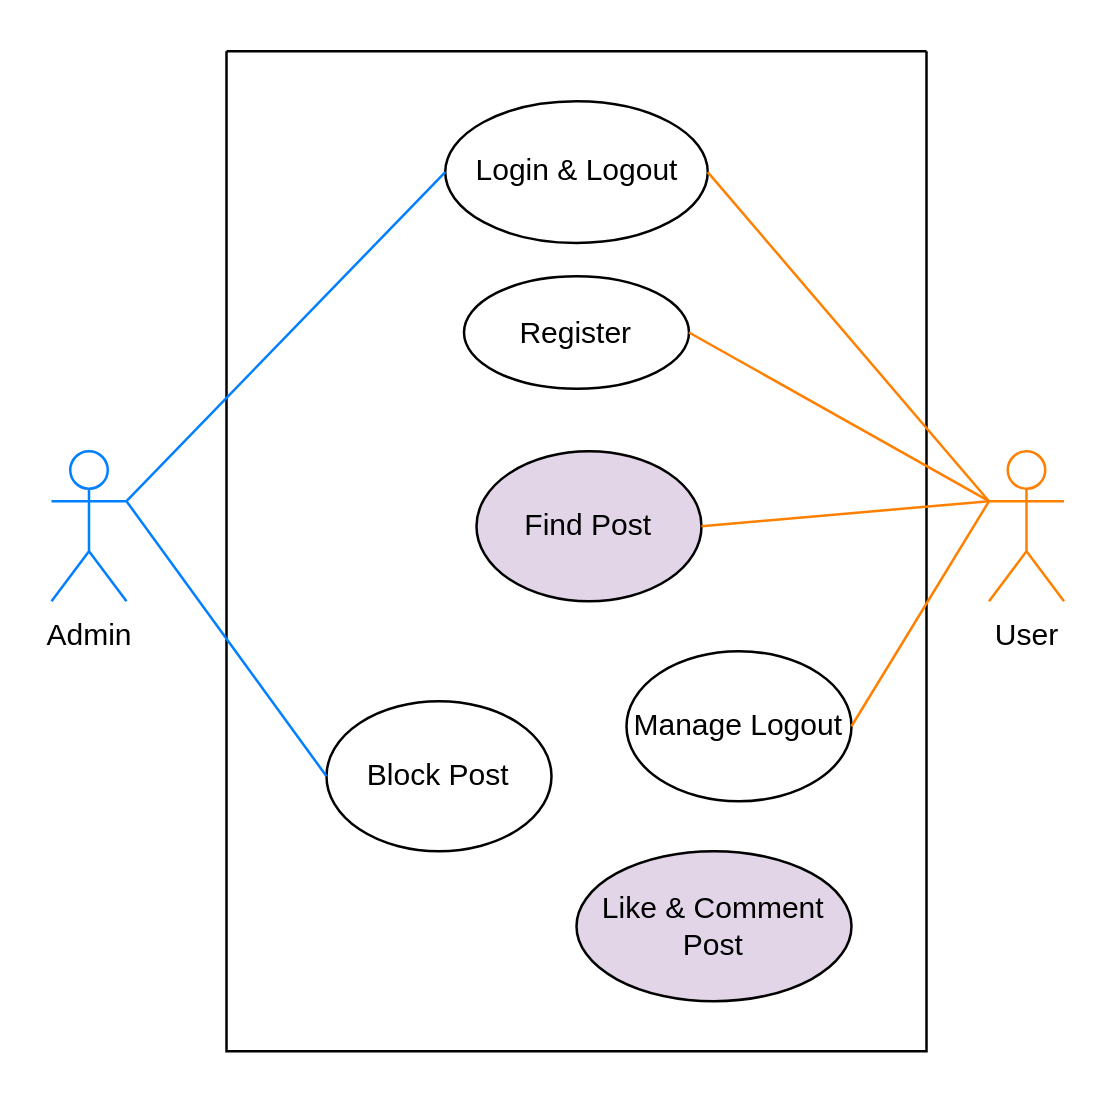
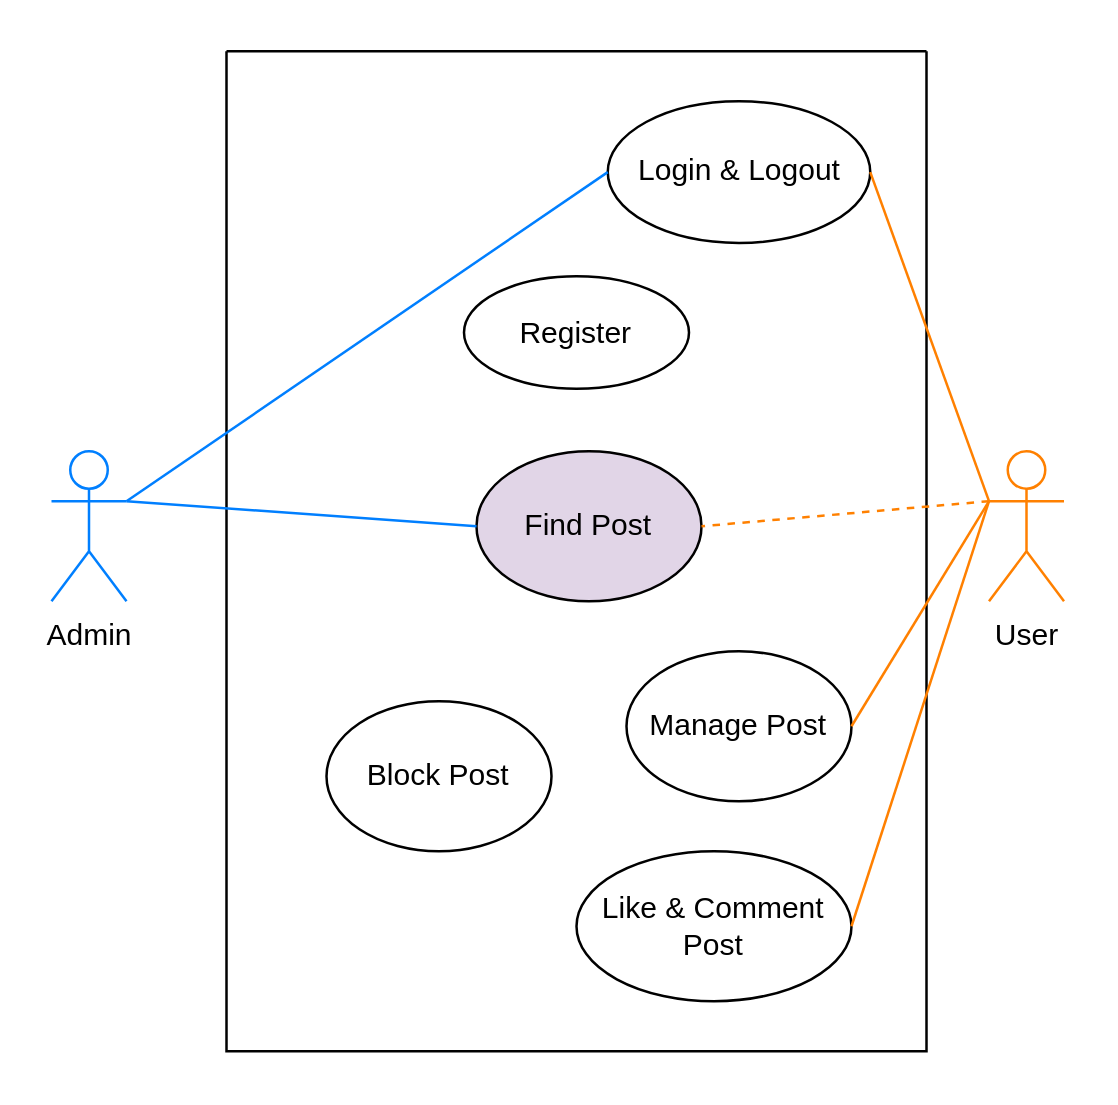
(576, 172) -> (739, 172)
(805, 398) -> none
none -> (353, 517)
(812, 517) -> (812, 517)
(279, 711) -> none
(739, 726) -> (739, 726)
none -> (886, 818)
(714, 926) -> (714, 926)
